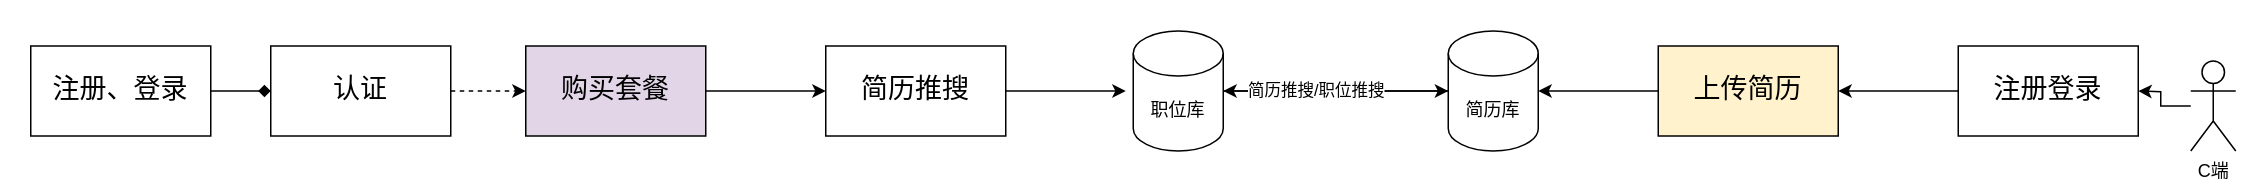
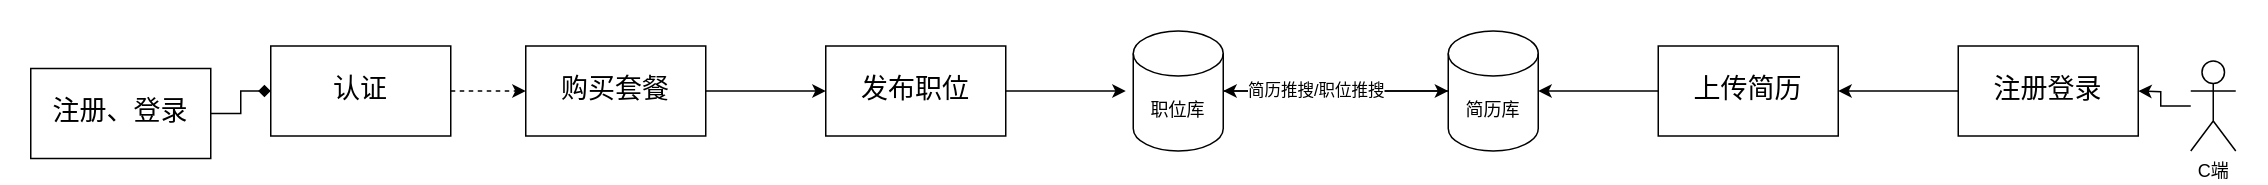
(916, 67) -> (916, 67)
(121, 91) -> (121, 113)
(616, 91) -> (616, 91)
(1748, 91) -> (1748, 91)
